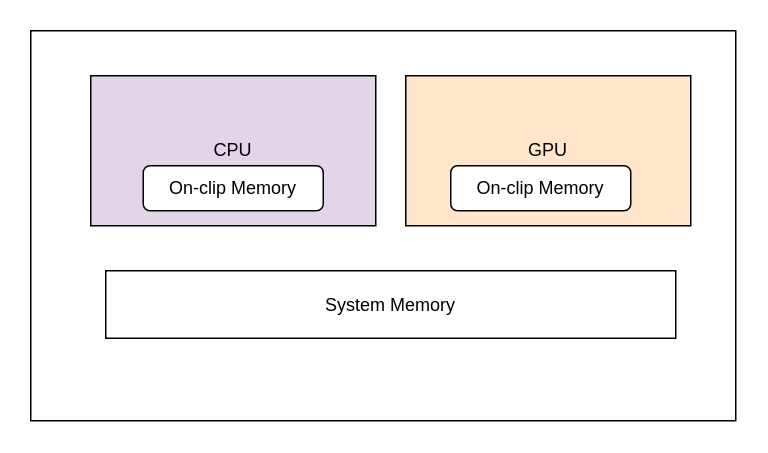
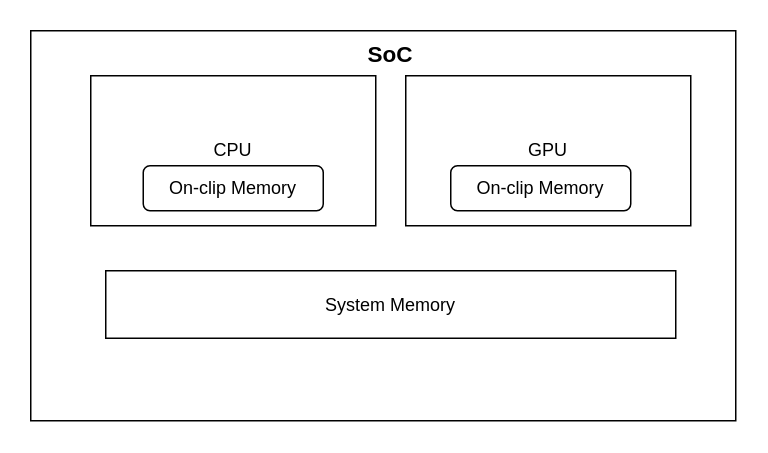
none -> (391, 53)
(233, 151) -> (233, 151)
(548, 151) -> (548, 151)
